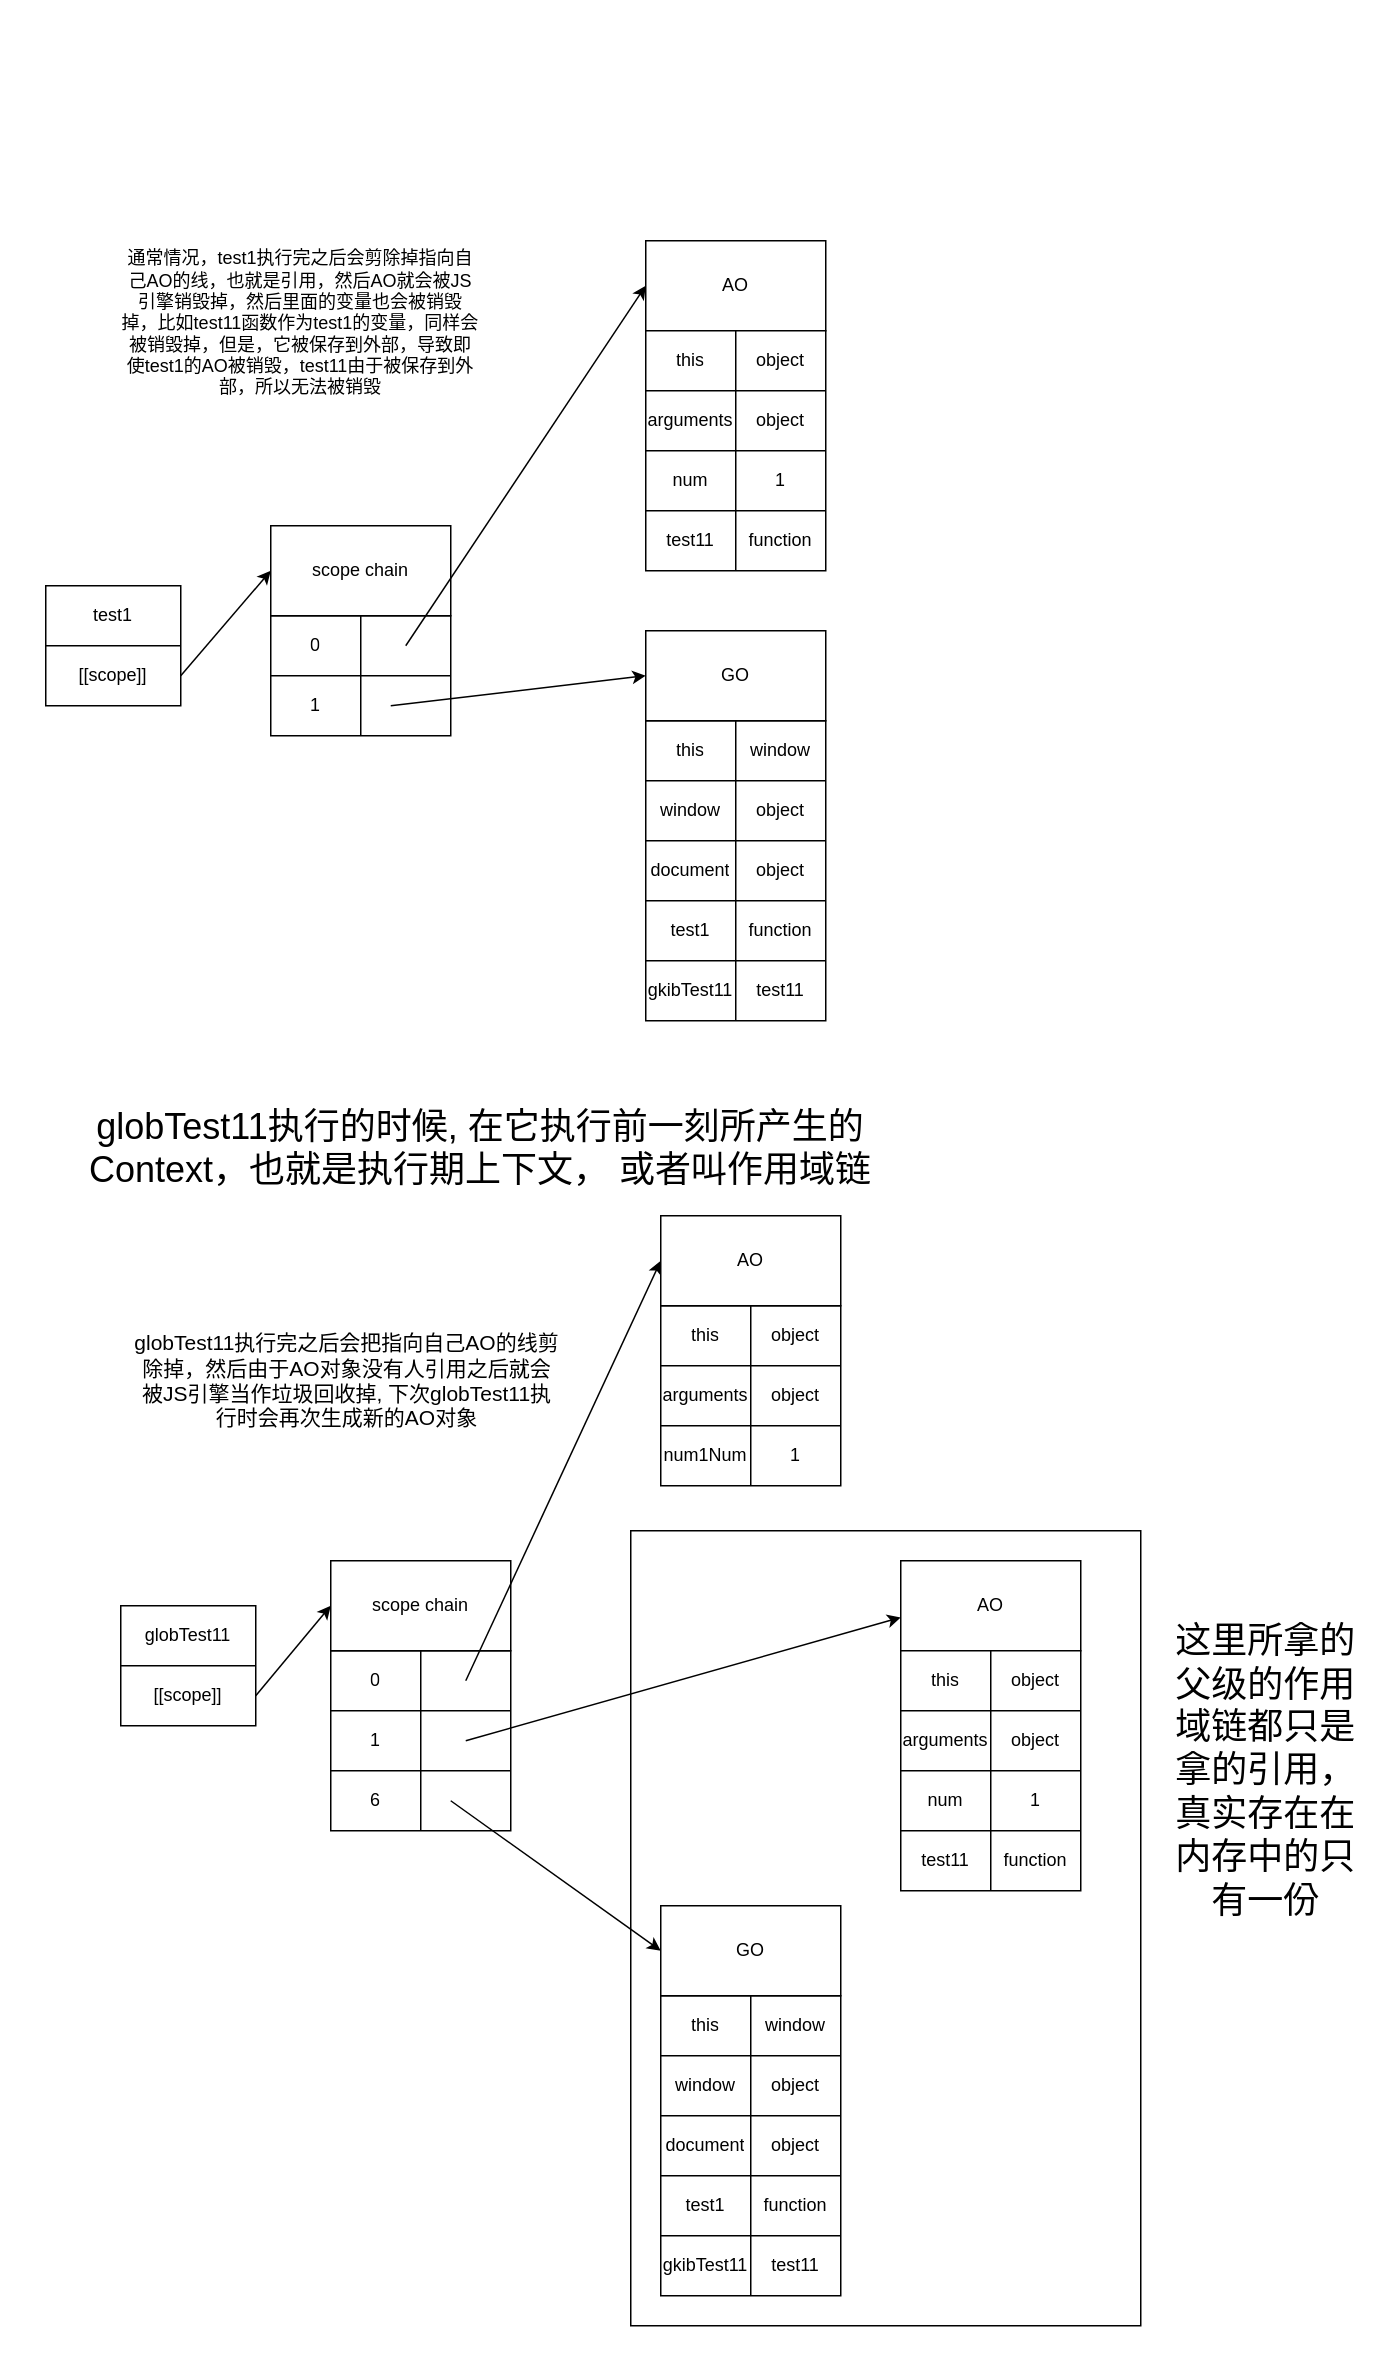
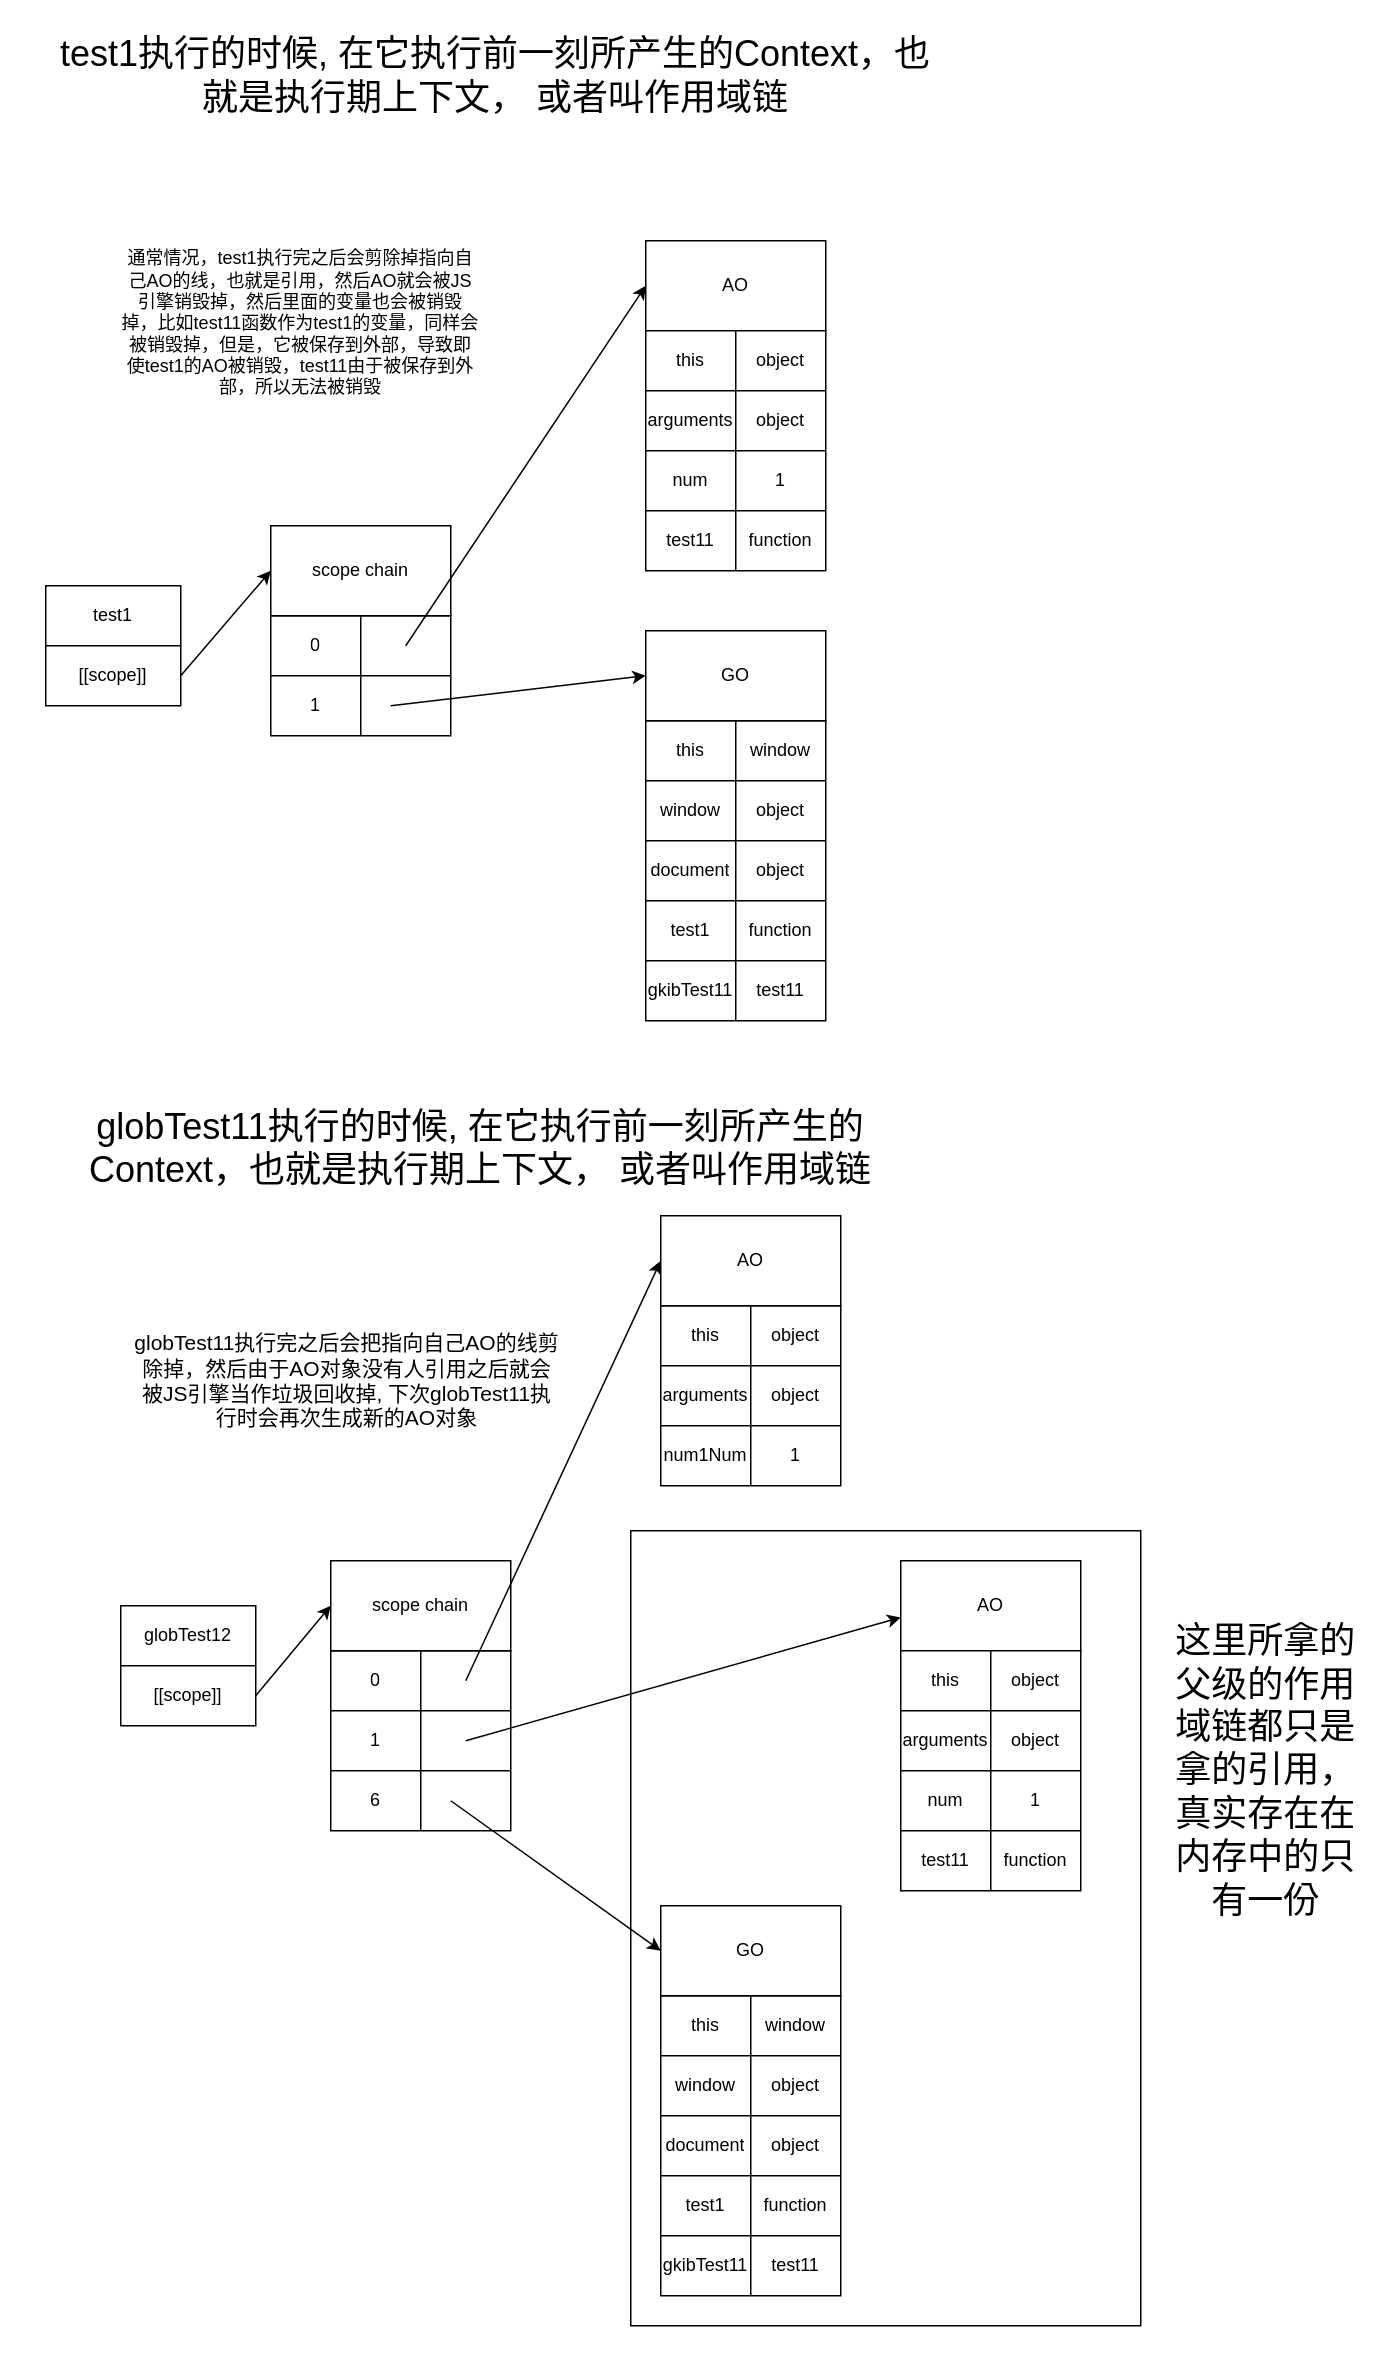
none -> (496, 76)
(188, 1636) -> (188, 1636)
